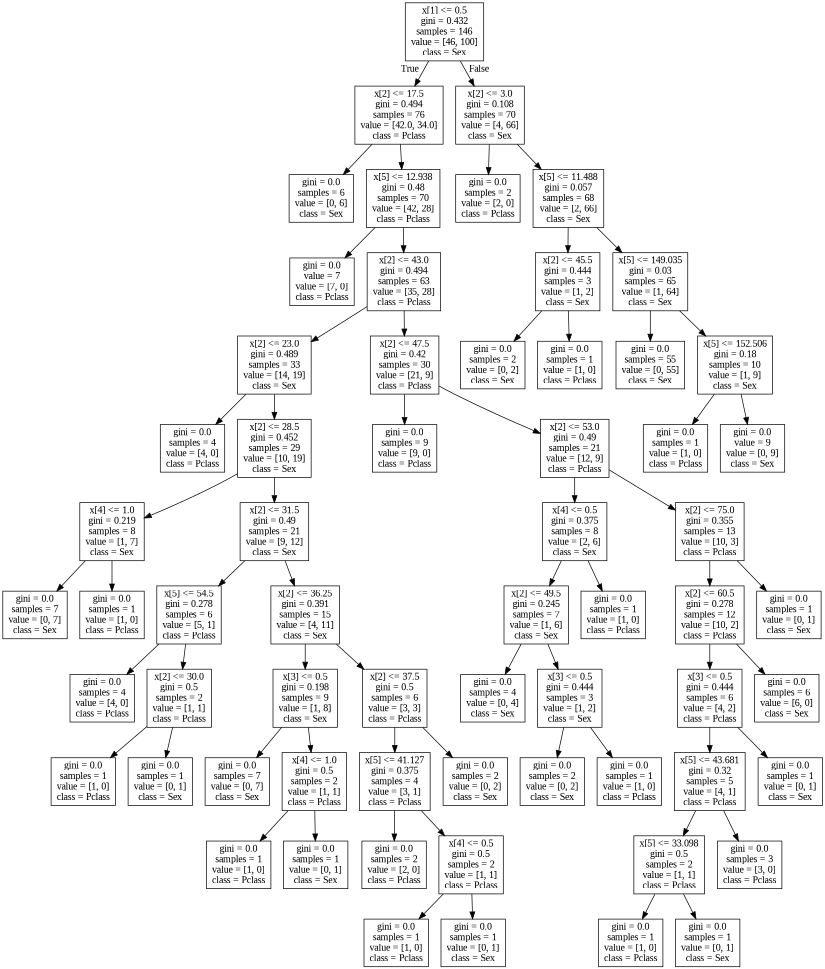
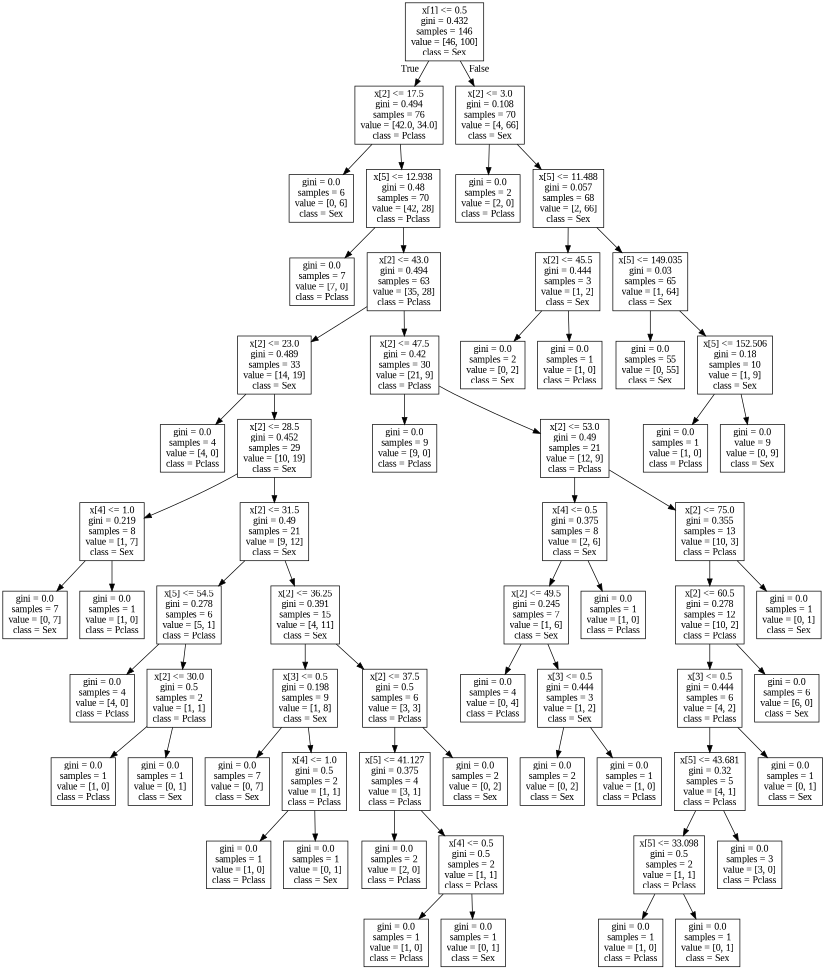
(322, 282) -> (322, 282)
(493, 698) -> (493, 698)
